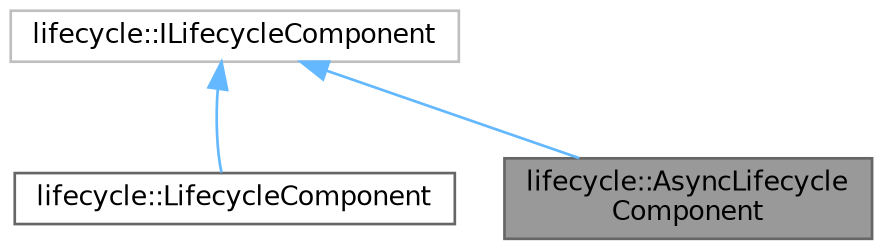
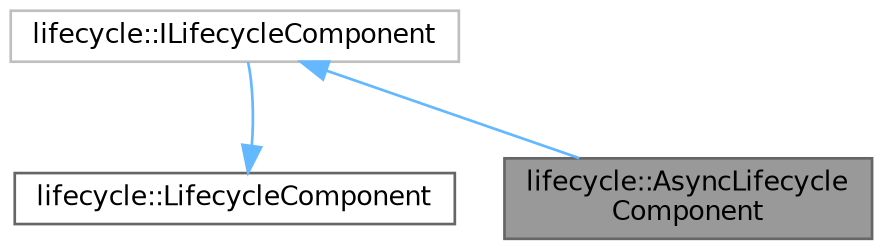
(217, 131) -> (253, 104)
